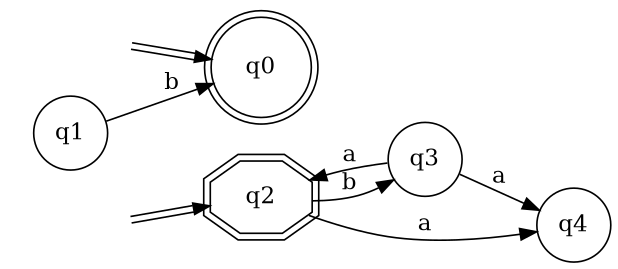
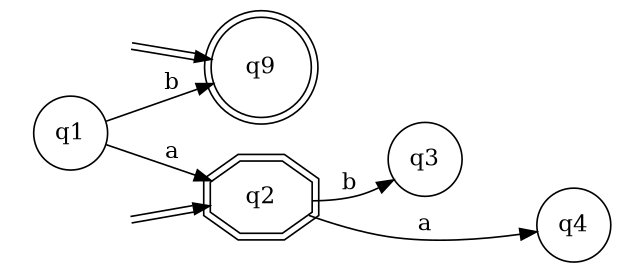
(261, 67) -> (261, 67)
(356, 168) -> (151, 160)
(492, 189) -> none
